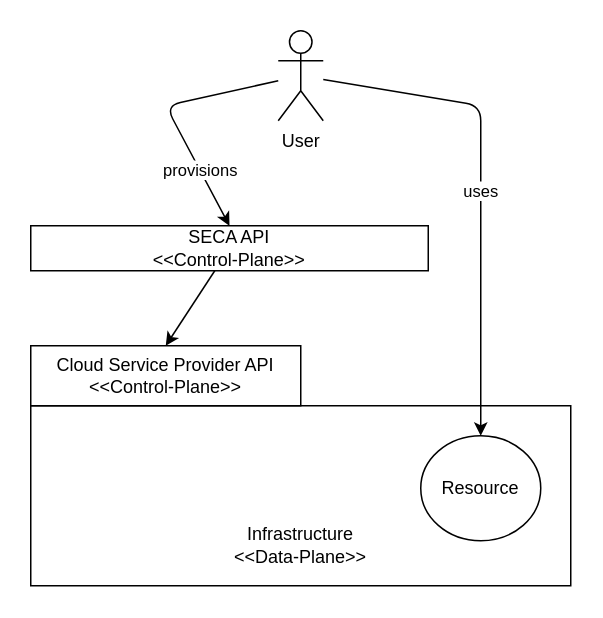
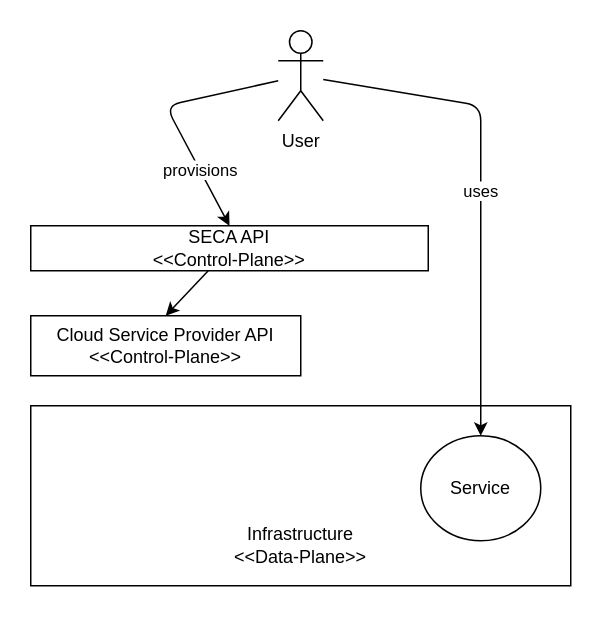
(166, 376) -> (166, 346)
(481, 488) -> (481, 488)
